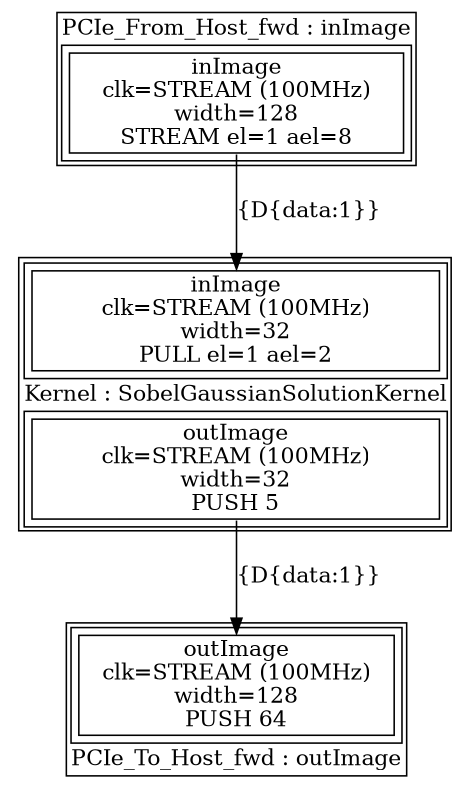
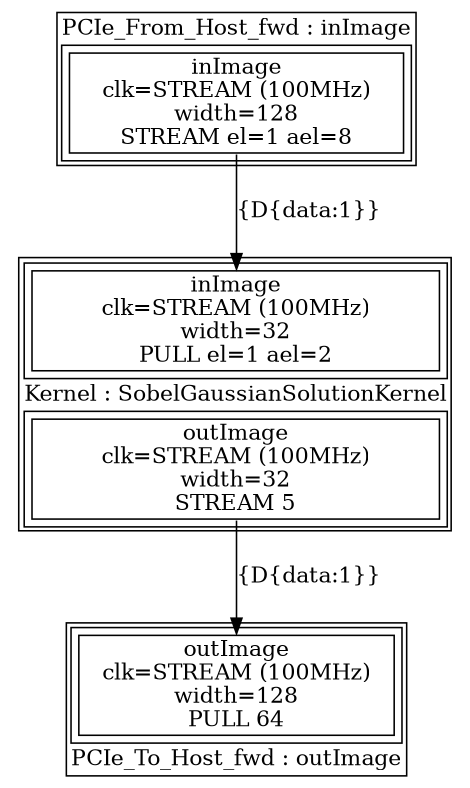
(236, 503) -> (236, 503)
(237, 720) -> (237, 720)
